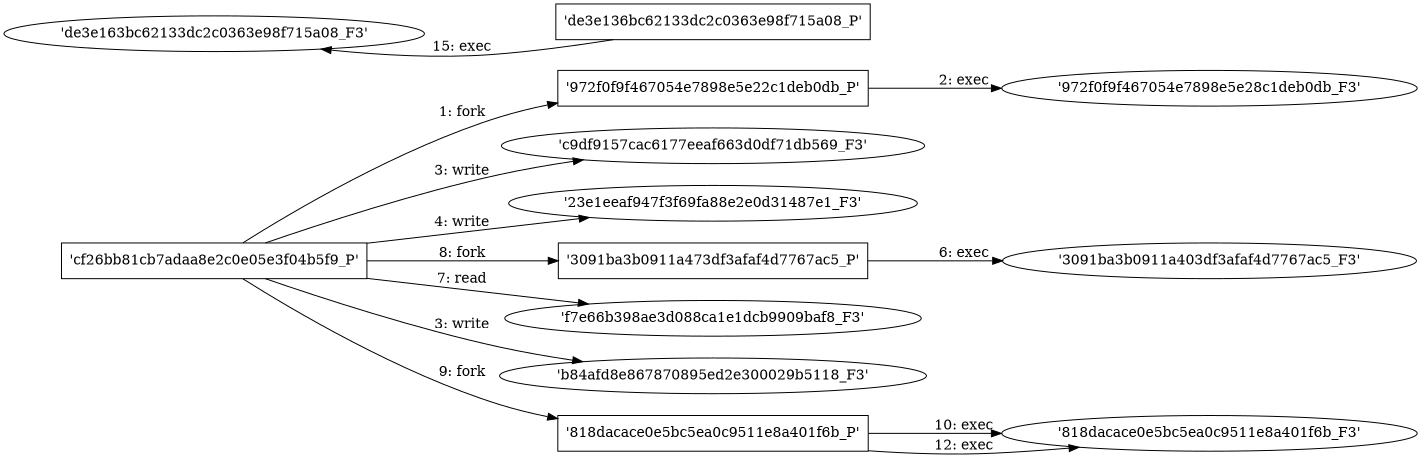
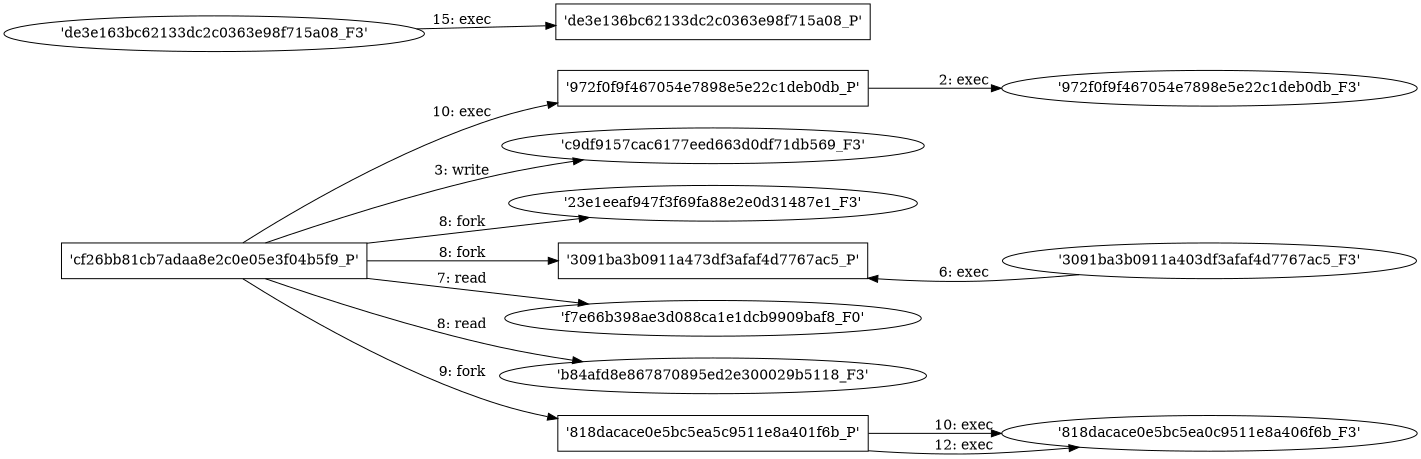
(473, 56) -> (481, 27)
(1209, 88) -> (1209, 88)
(462, 113) -> (462, 113)
(713, 146) -> (713, 146)
(462, 223) -> (462, 223)
(930, 261) -> (979, 281)
(713, 318) -> (713, 318)
(462, 325) -> (462, 325)
(713, 433) -> (713, 433)
(1209, 433) -> (1209, 433)
